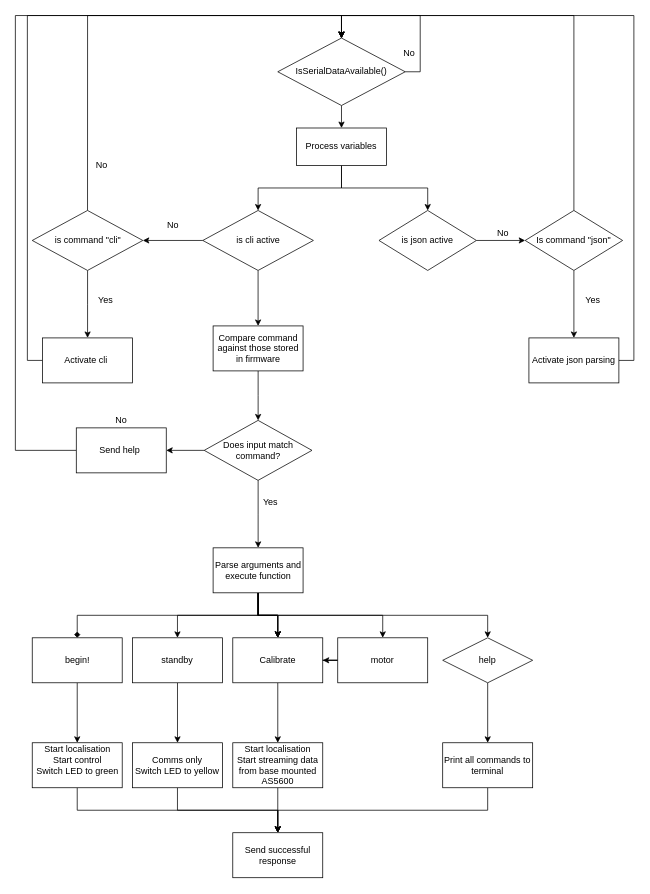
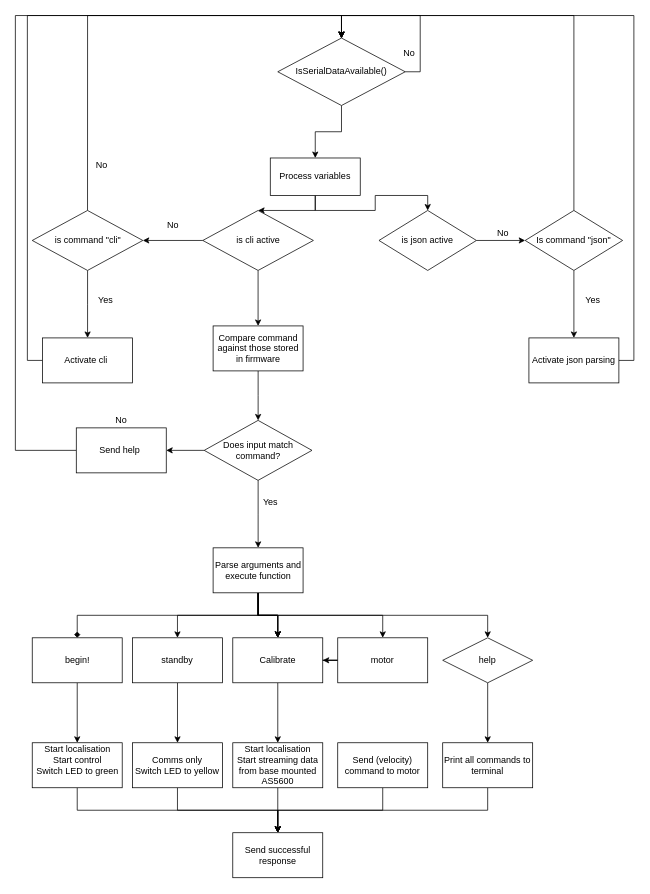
(342, 147) -> (315, 177)
none -> (383, 765)
none -> (383, 798)
